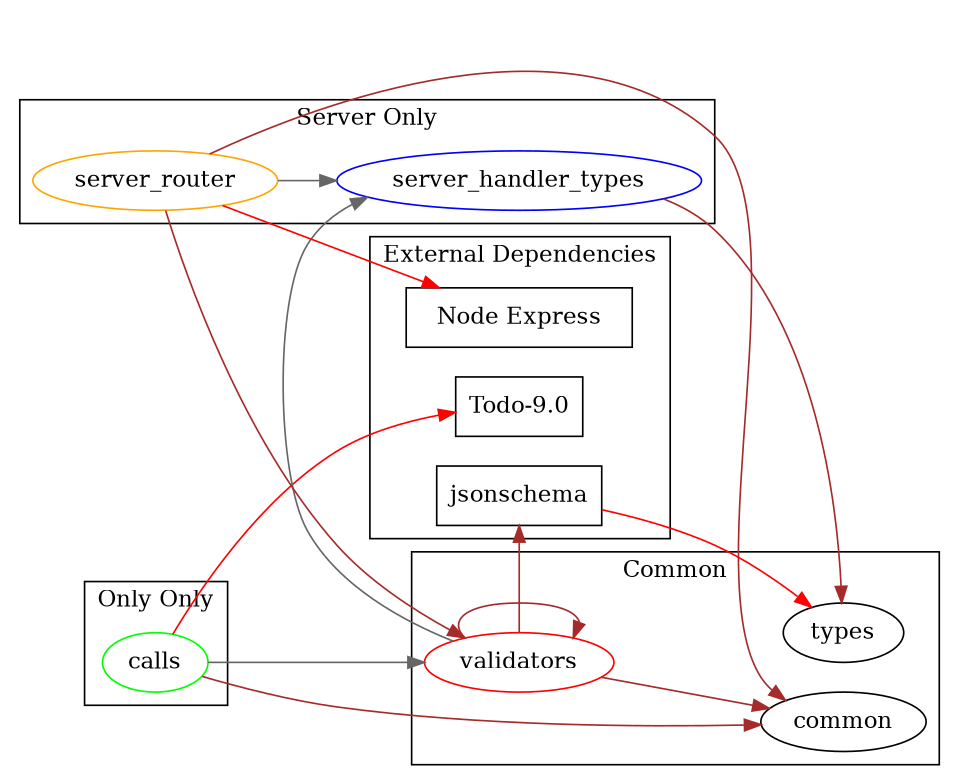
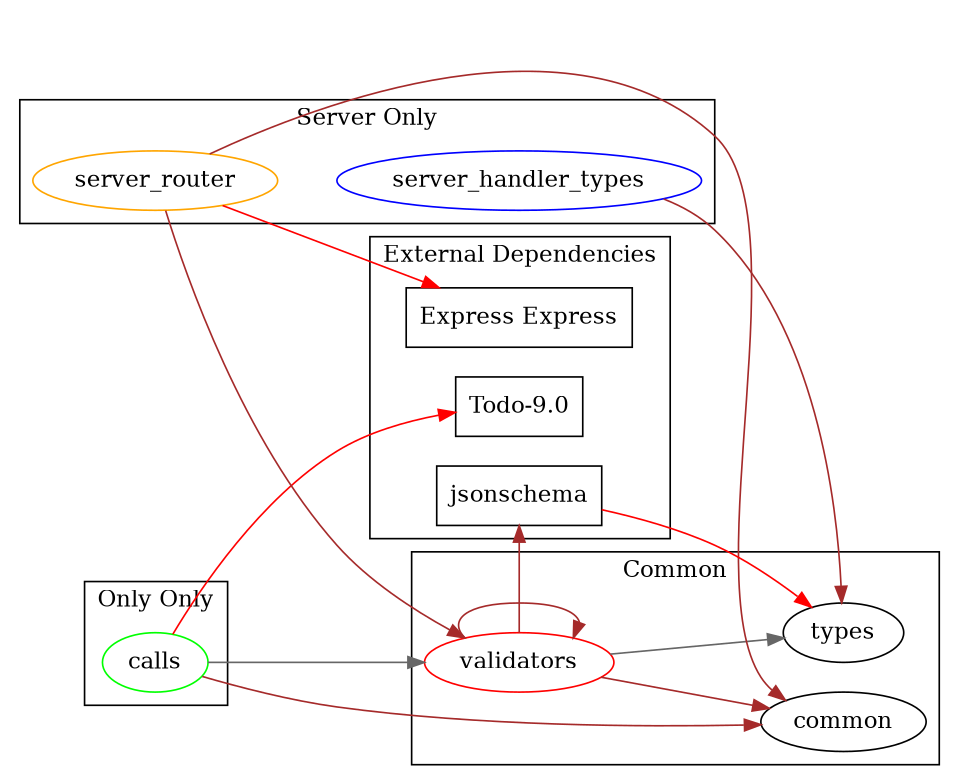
(299, 181) -> none
(519, 318) -> (519, 318)
(287, 450) -> (689, 647)
